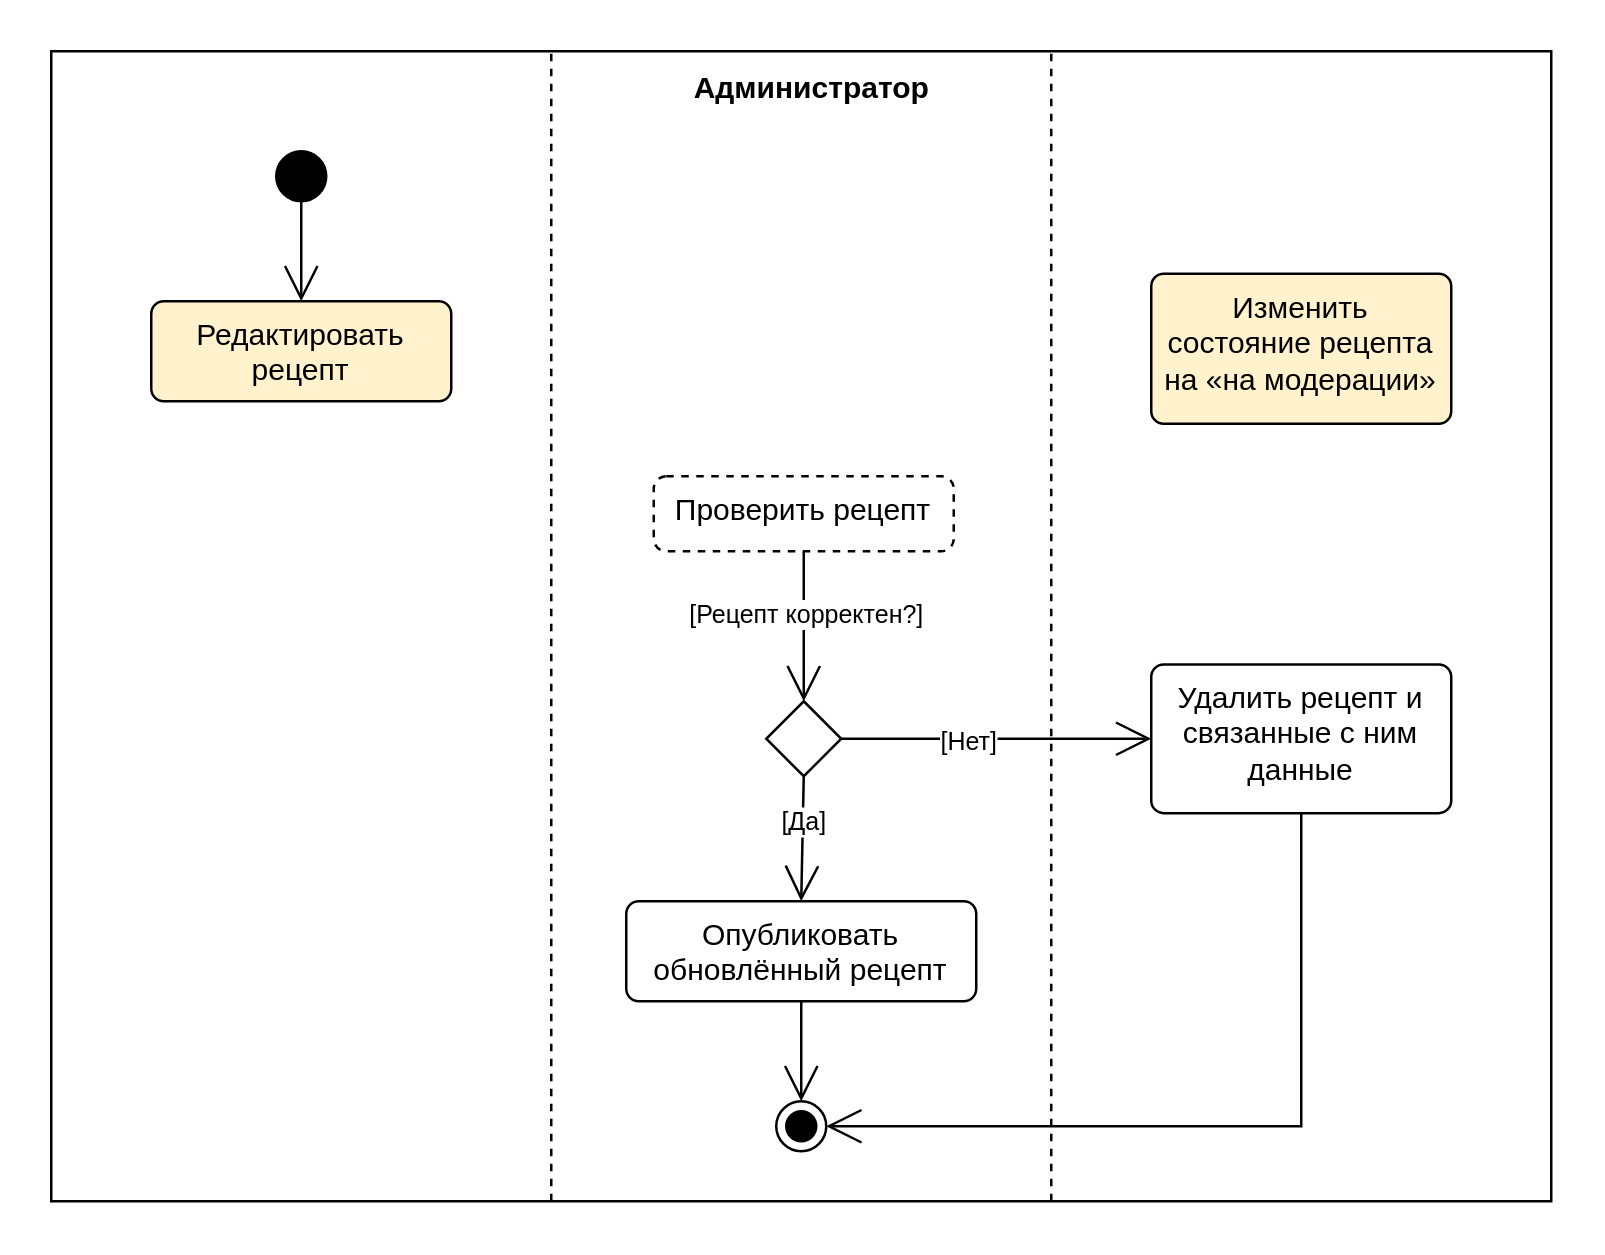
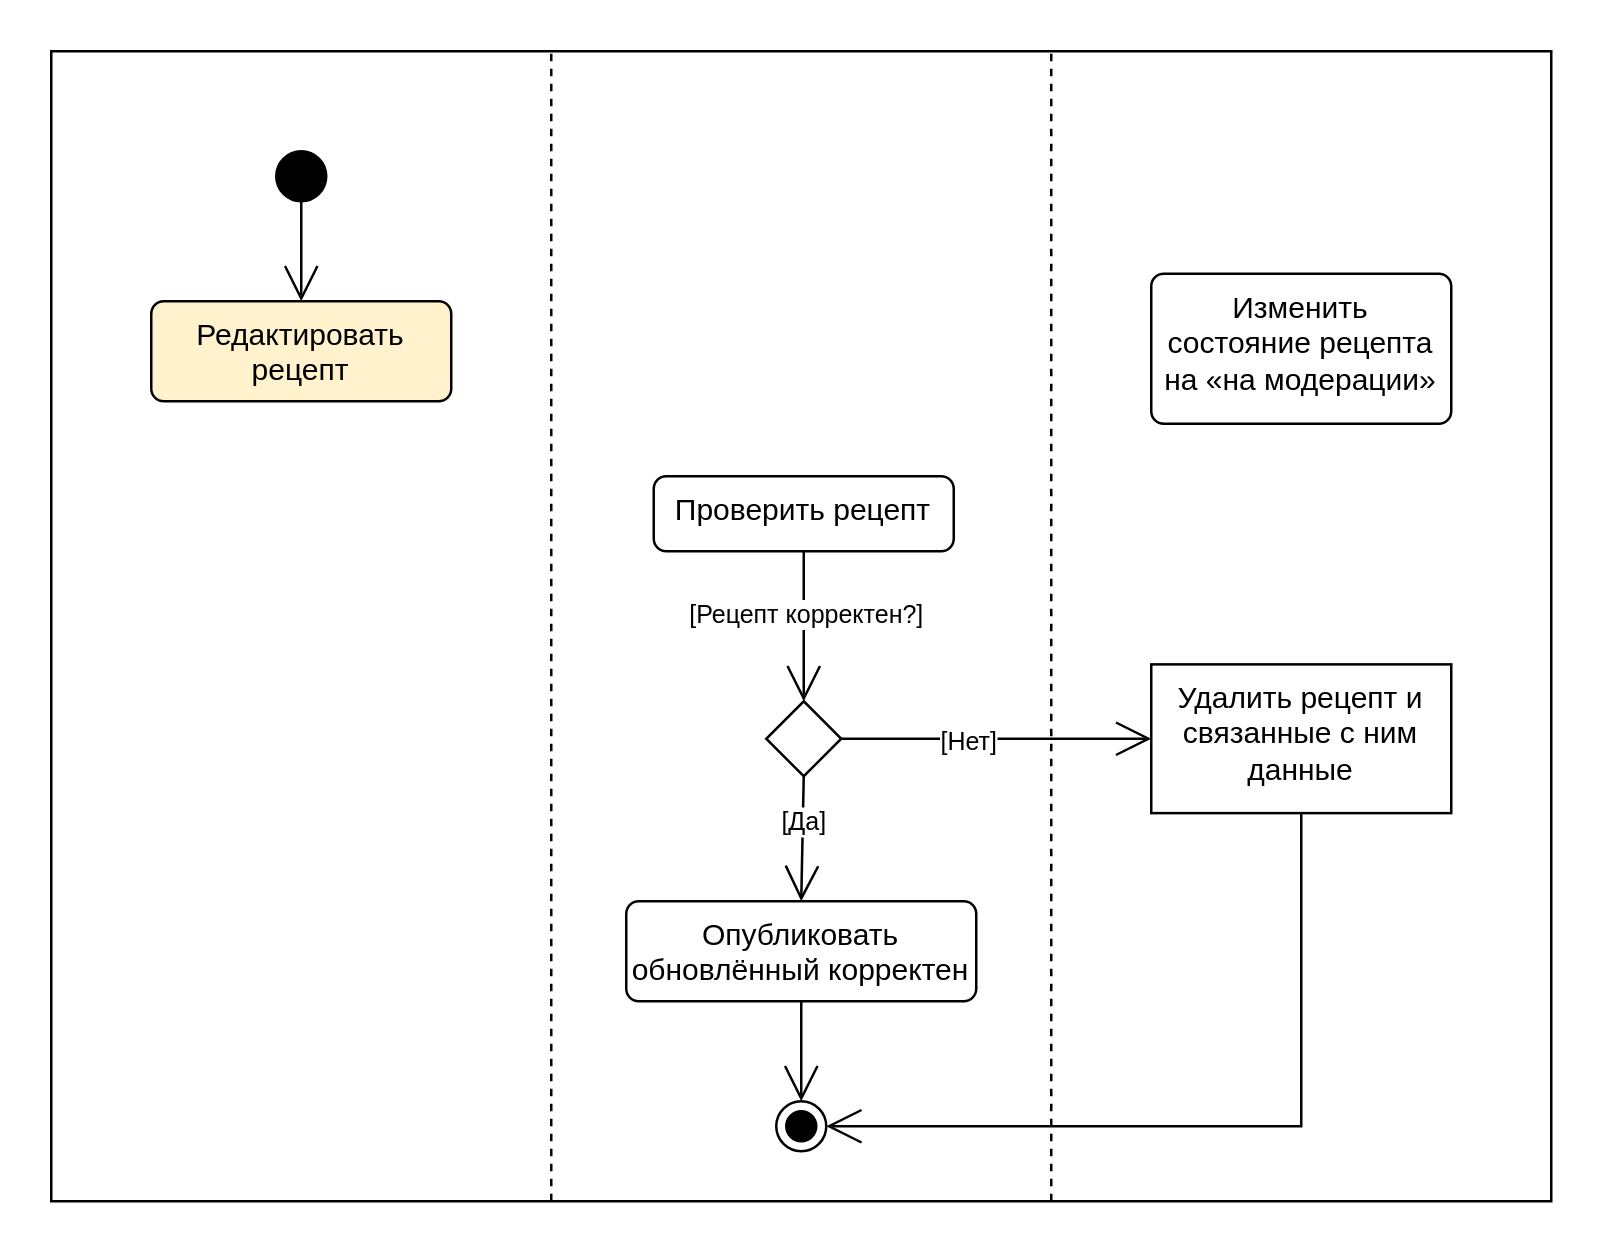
(810, 89) -> none
(1301, 349) -> (1301, 349)
(804, 514) -> (804, 514)
(1301, 739) -> (1301, 739)
(801, 955) -> (801, 955)
